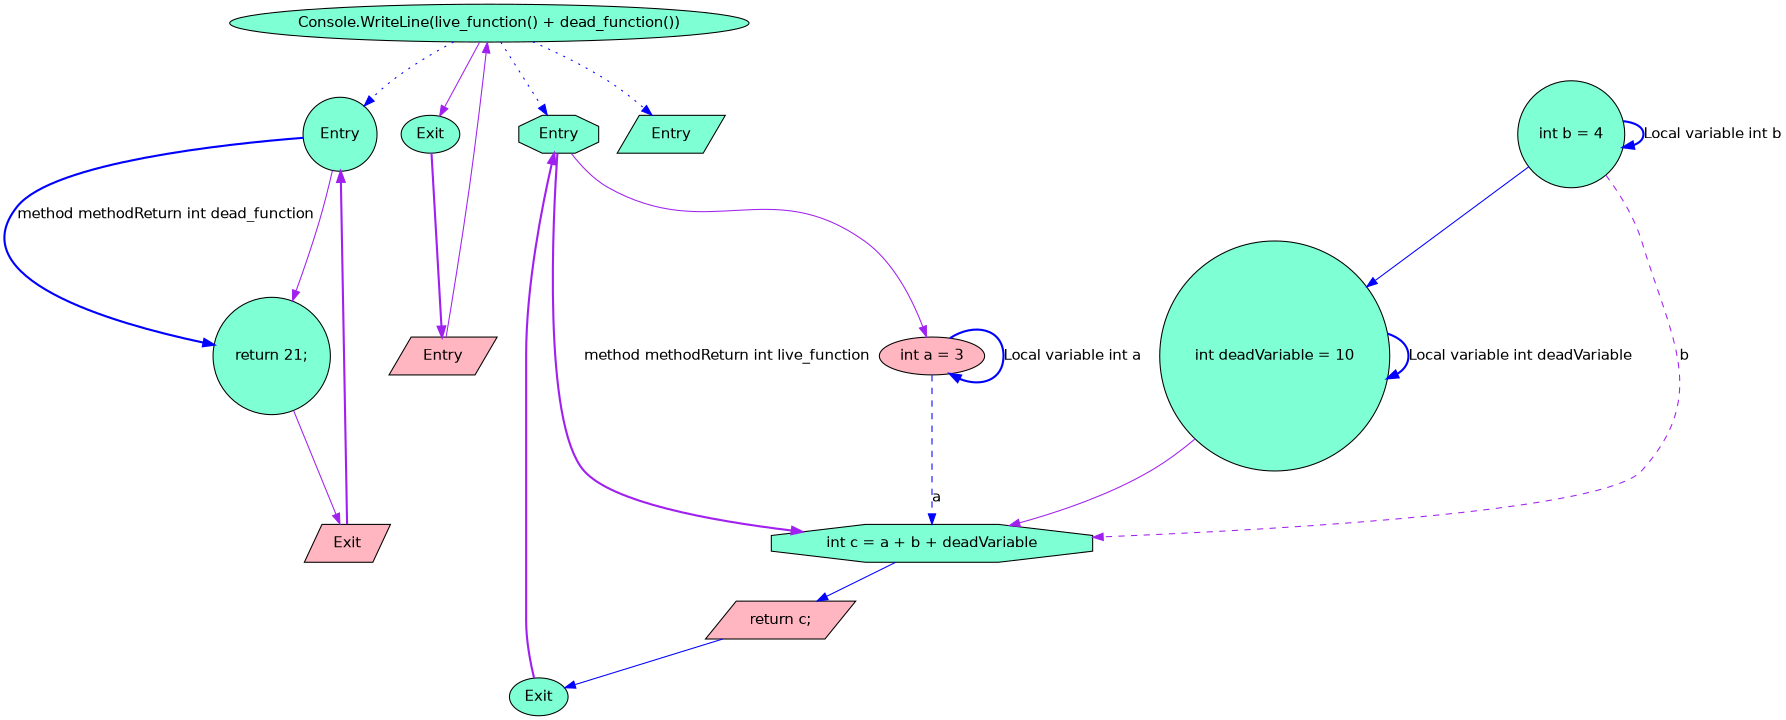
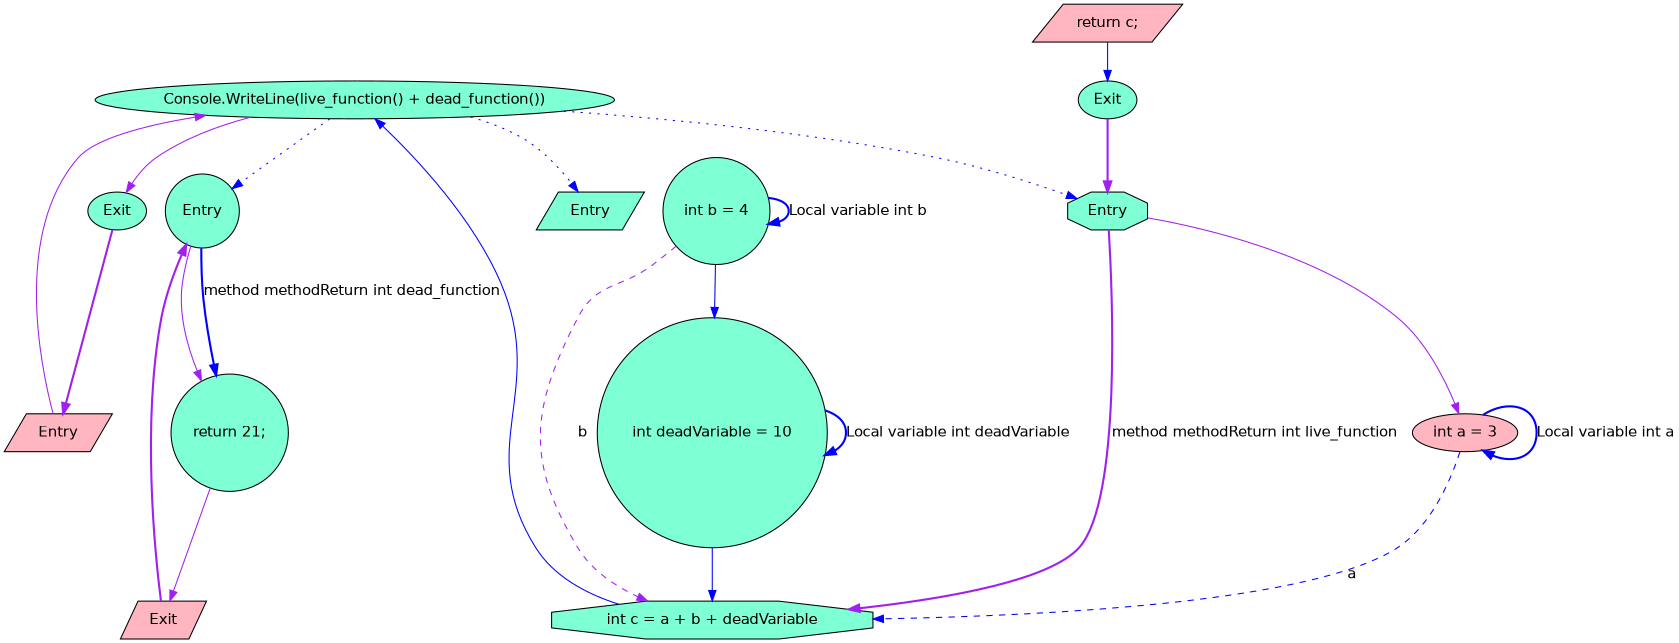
(1112, 490) -> (712, 569)
(861, 579) -> (517, 369)
